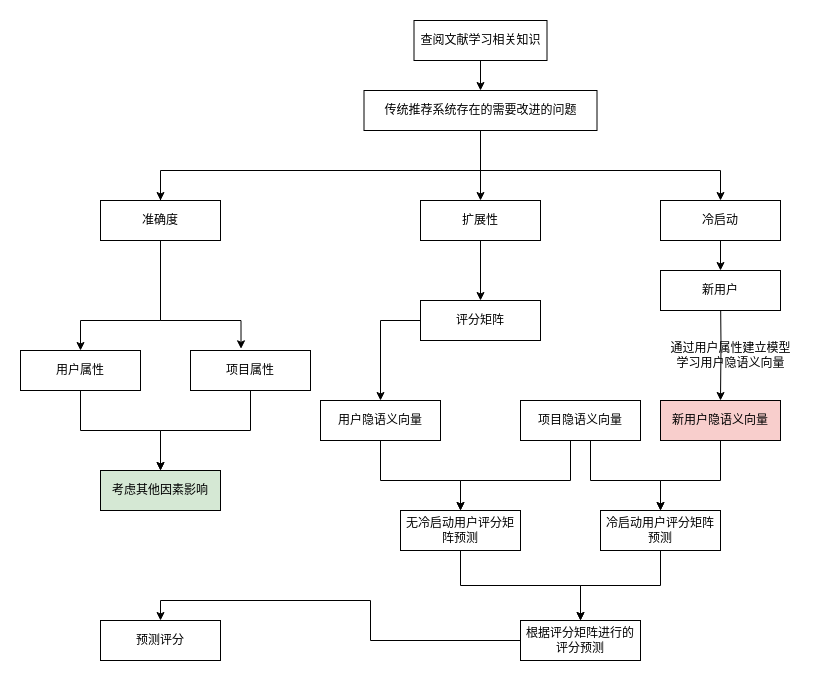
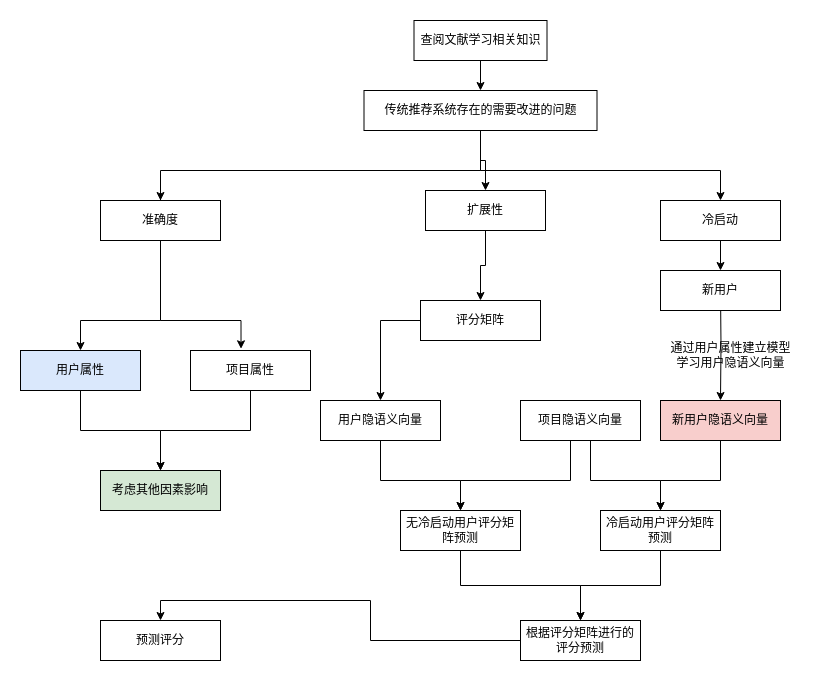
(481, 221) -> (486, 211)
(81, 371) -> (81, 371)
